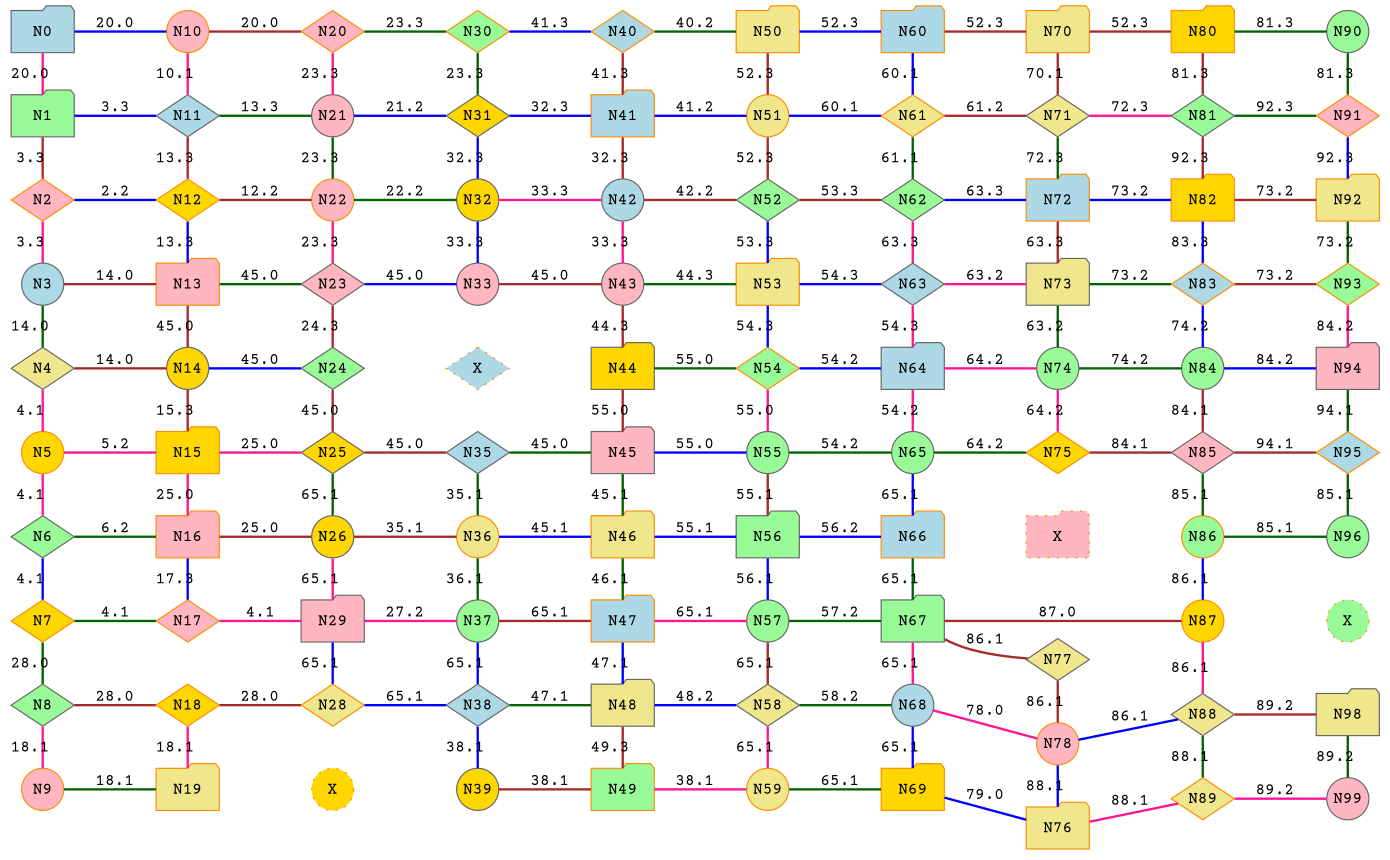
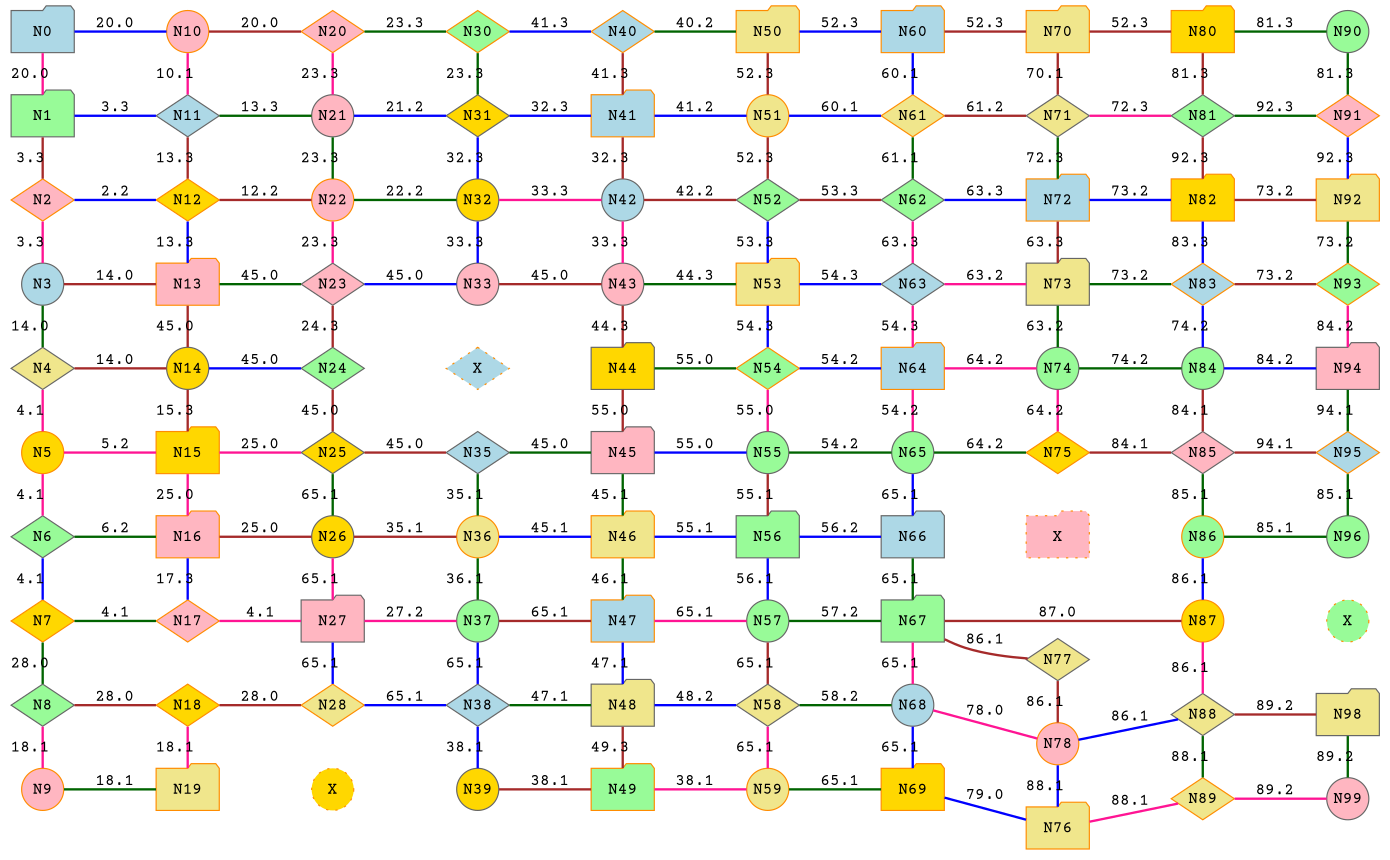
(913, 368) -> (913, 368)
(913, 537) -> (913, 537)
(333, 621) -> (333, 621)
